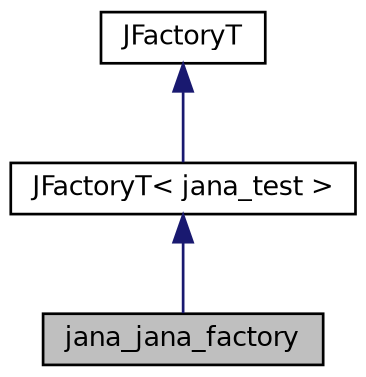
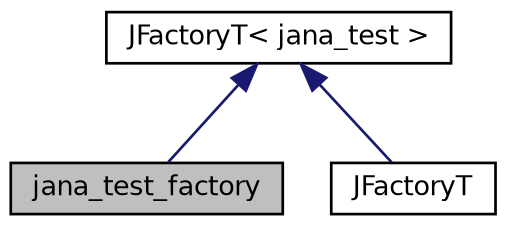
(183, 127) -> (355, 123)
(183, 339) -> (147, 189)
